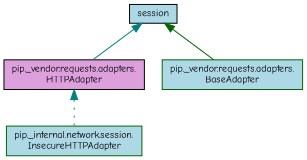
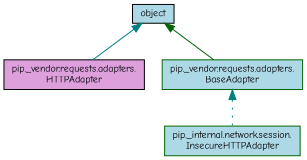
(153, 14) -> (153, 14)
(74, 113) -> (232, 113)
